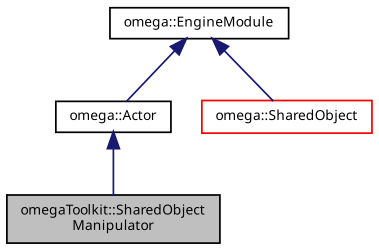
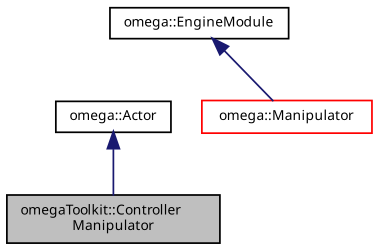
(150, 76) -> none
(287, 117) -> (287, 117)
(113, 219) -> (113, 219)
